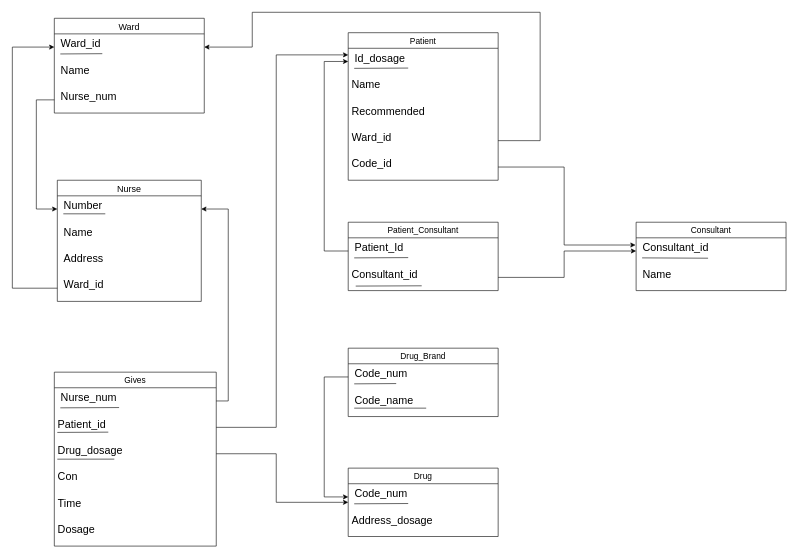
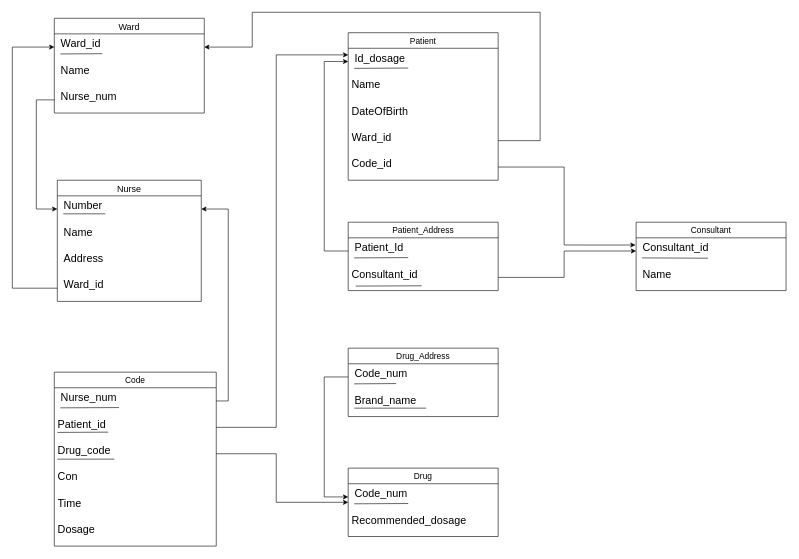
(374, 110) -> (373, 110)
(423, 231) -> (423, 231)
(423, 357) -> (423, 357)
(135, 381) -> (135, 381)
(370, 399) -> (372, 399)
(80, 449) -> (76, 449)
(380, 519) -> (388, 519)
